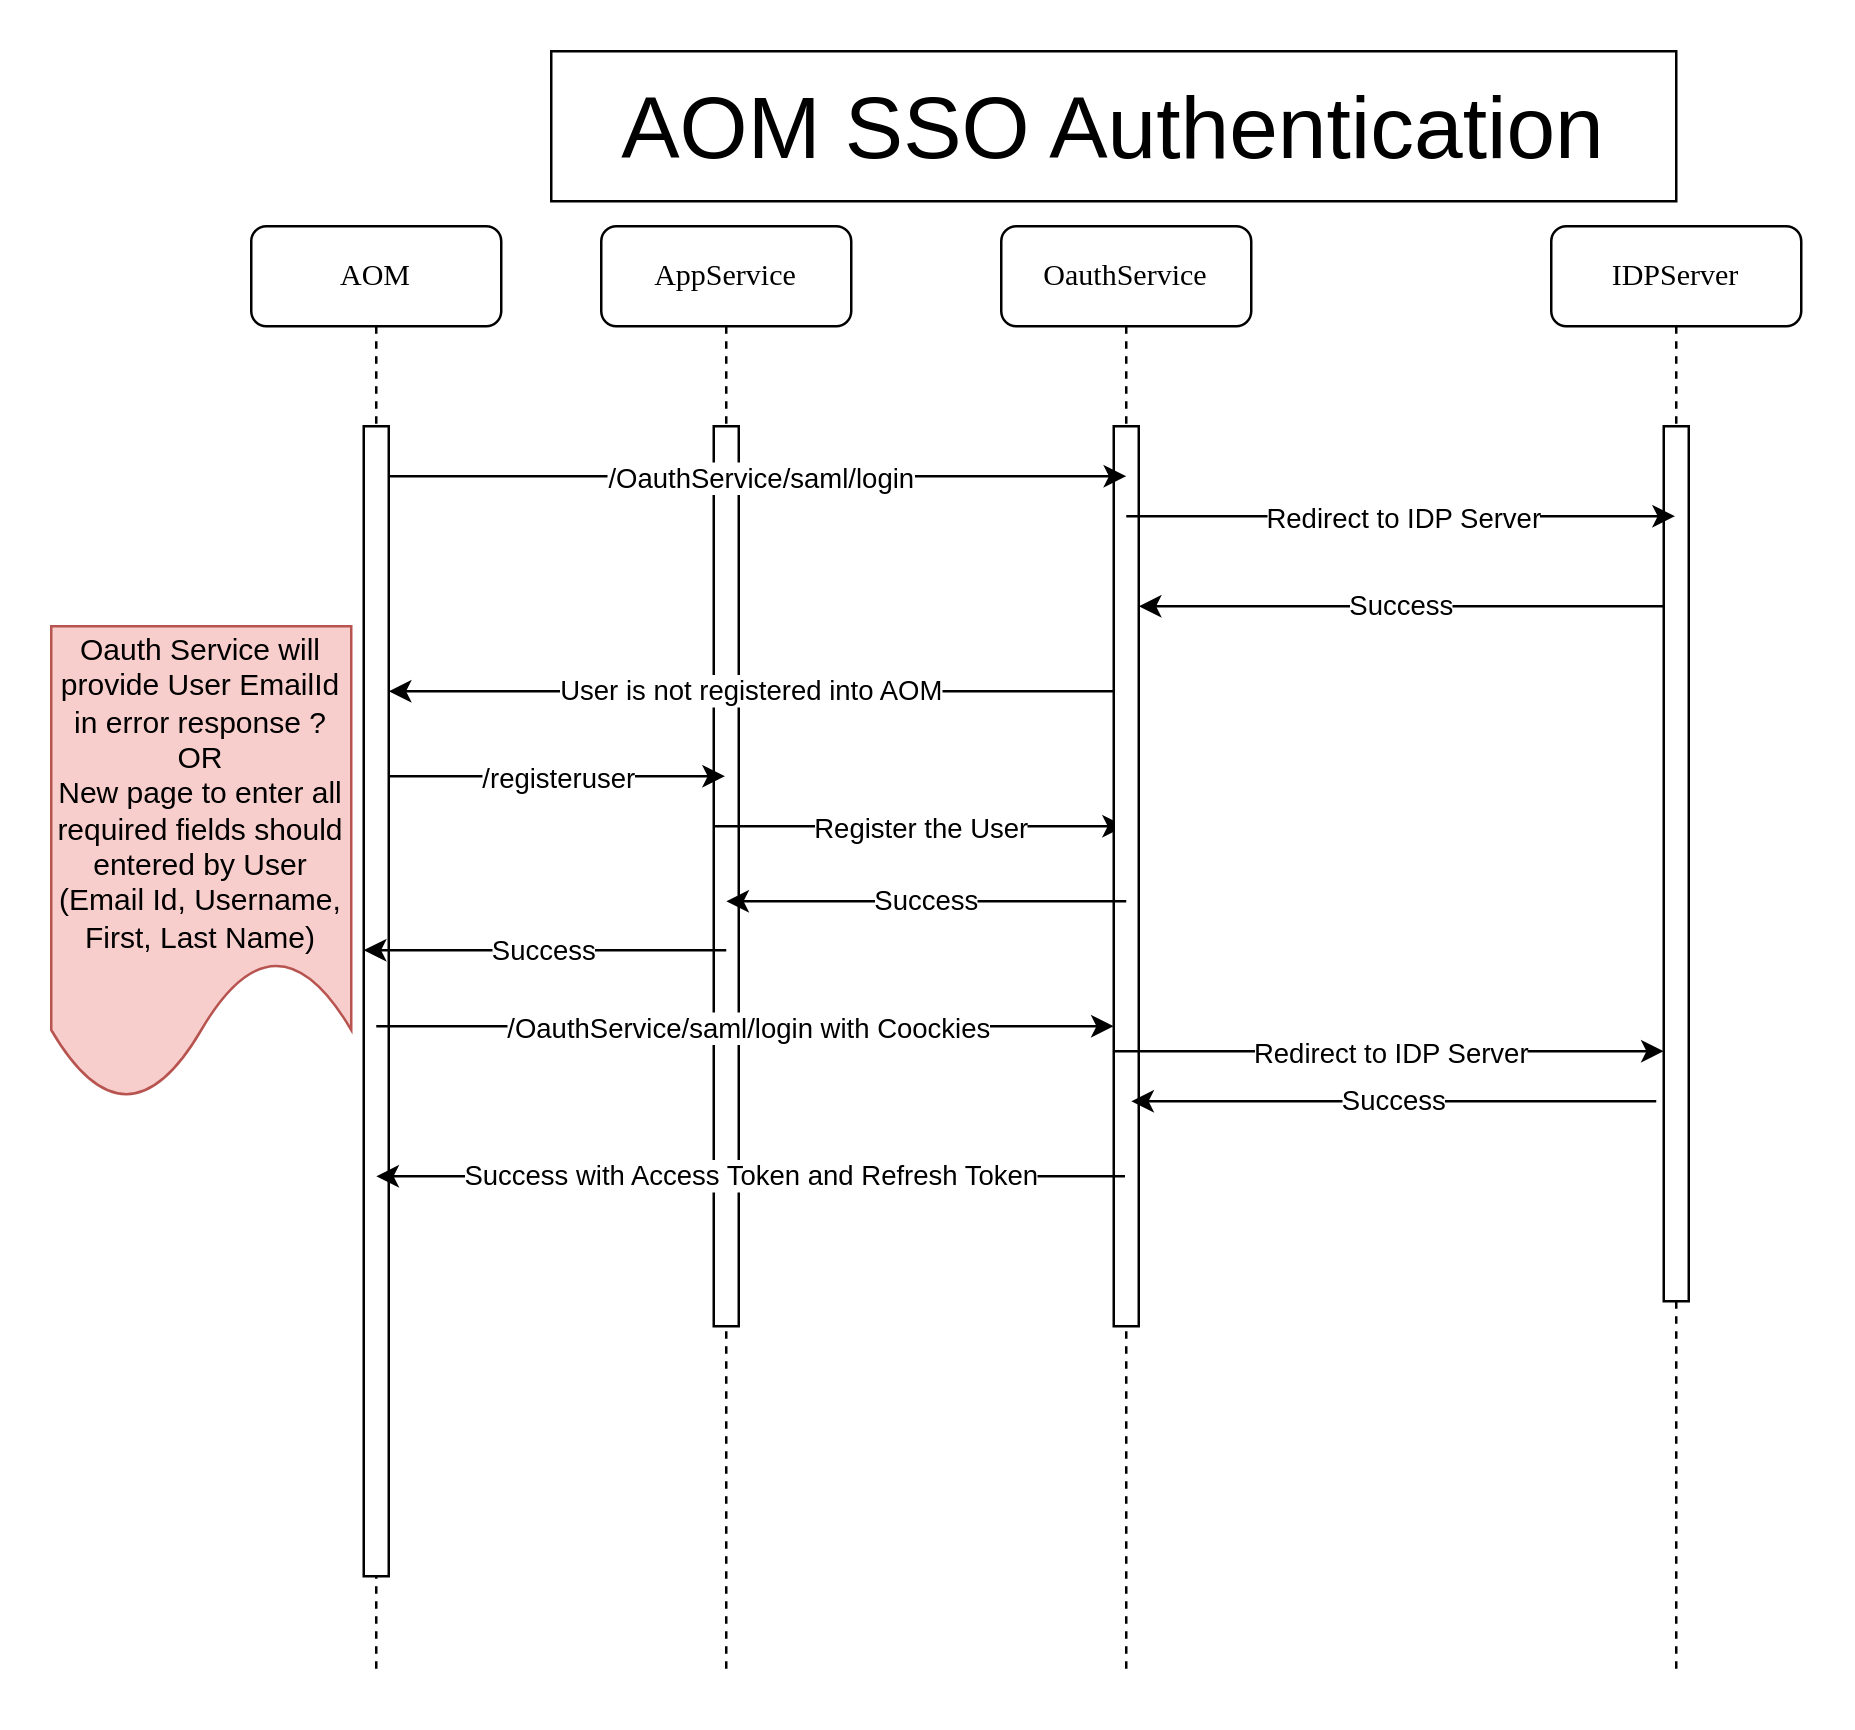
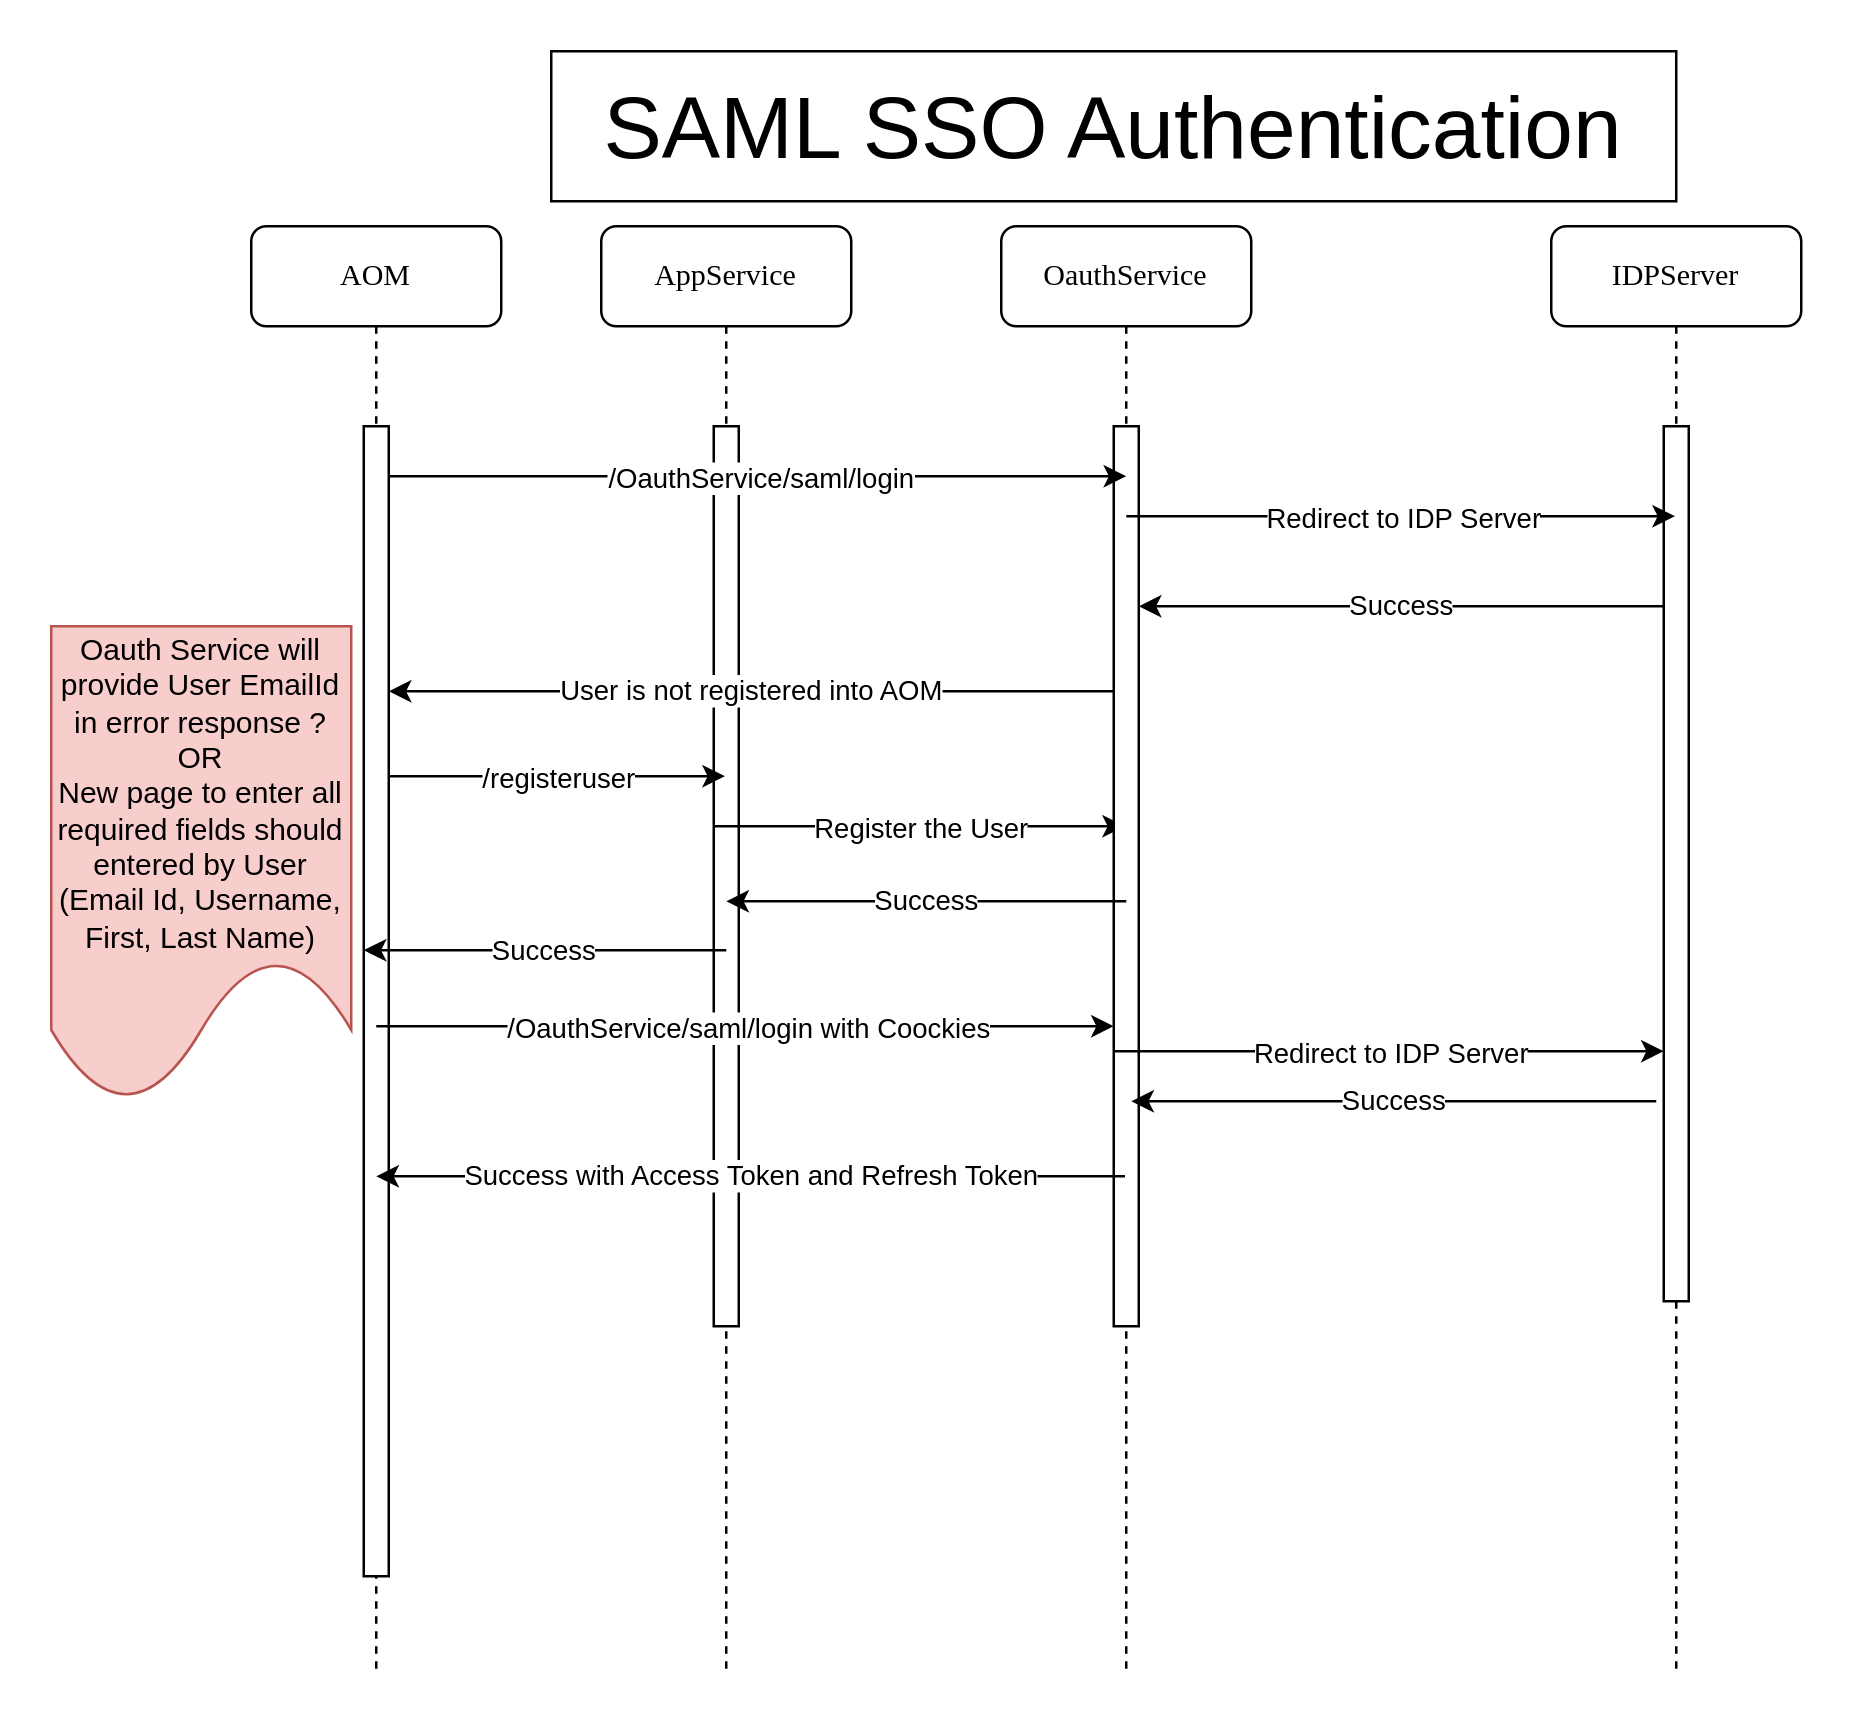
(1114, 126) -> (1114, 126)
